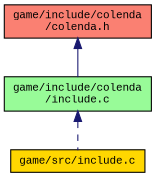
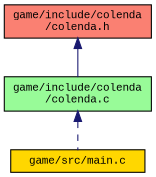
(78, 94) -> (78, 94)
(78, 161) -> (78, 161)
